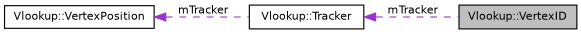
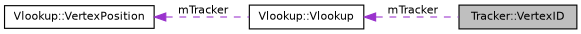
(307, 17) -> (307, 17)
(518, 17) -> (518, 17)
